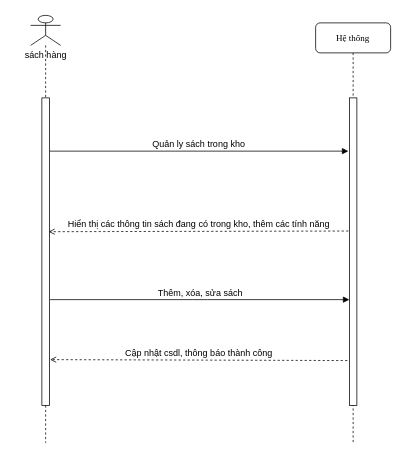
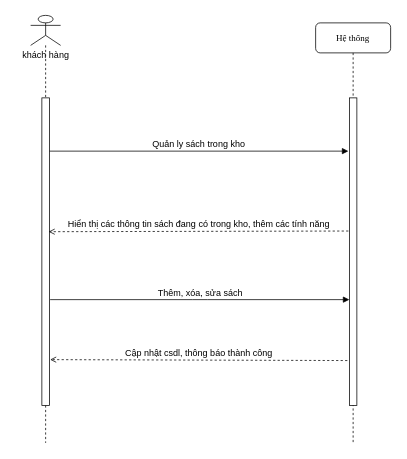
(46, 55) -> (46, 55)
